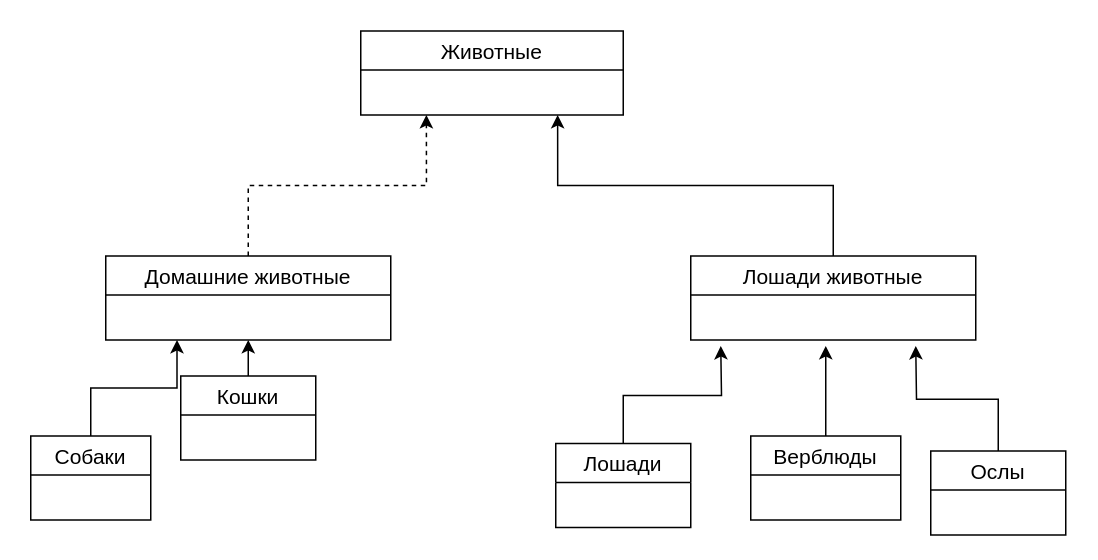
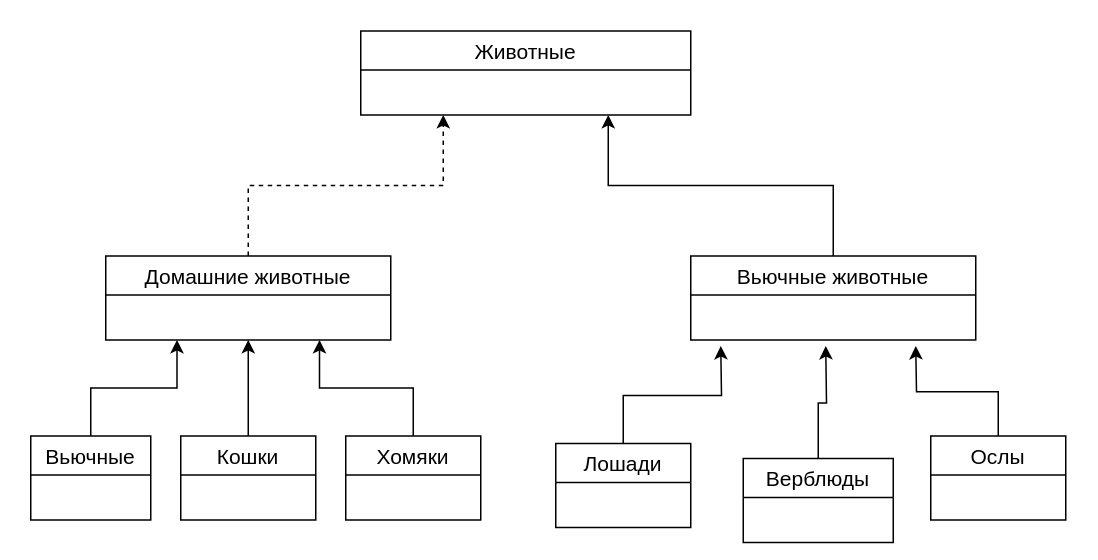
(492, 73) -> (526, 73)
(833, 277) -> (833, 277)
none -> (372, 388)
(248, 418) -> (248, 478)
(90, 457) -> (90, 457)
none -> (413, 478)
(826, 478) -> (818, 500)
(998, 493) -> (998, 478)
